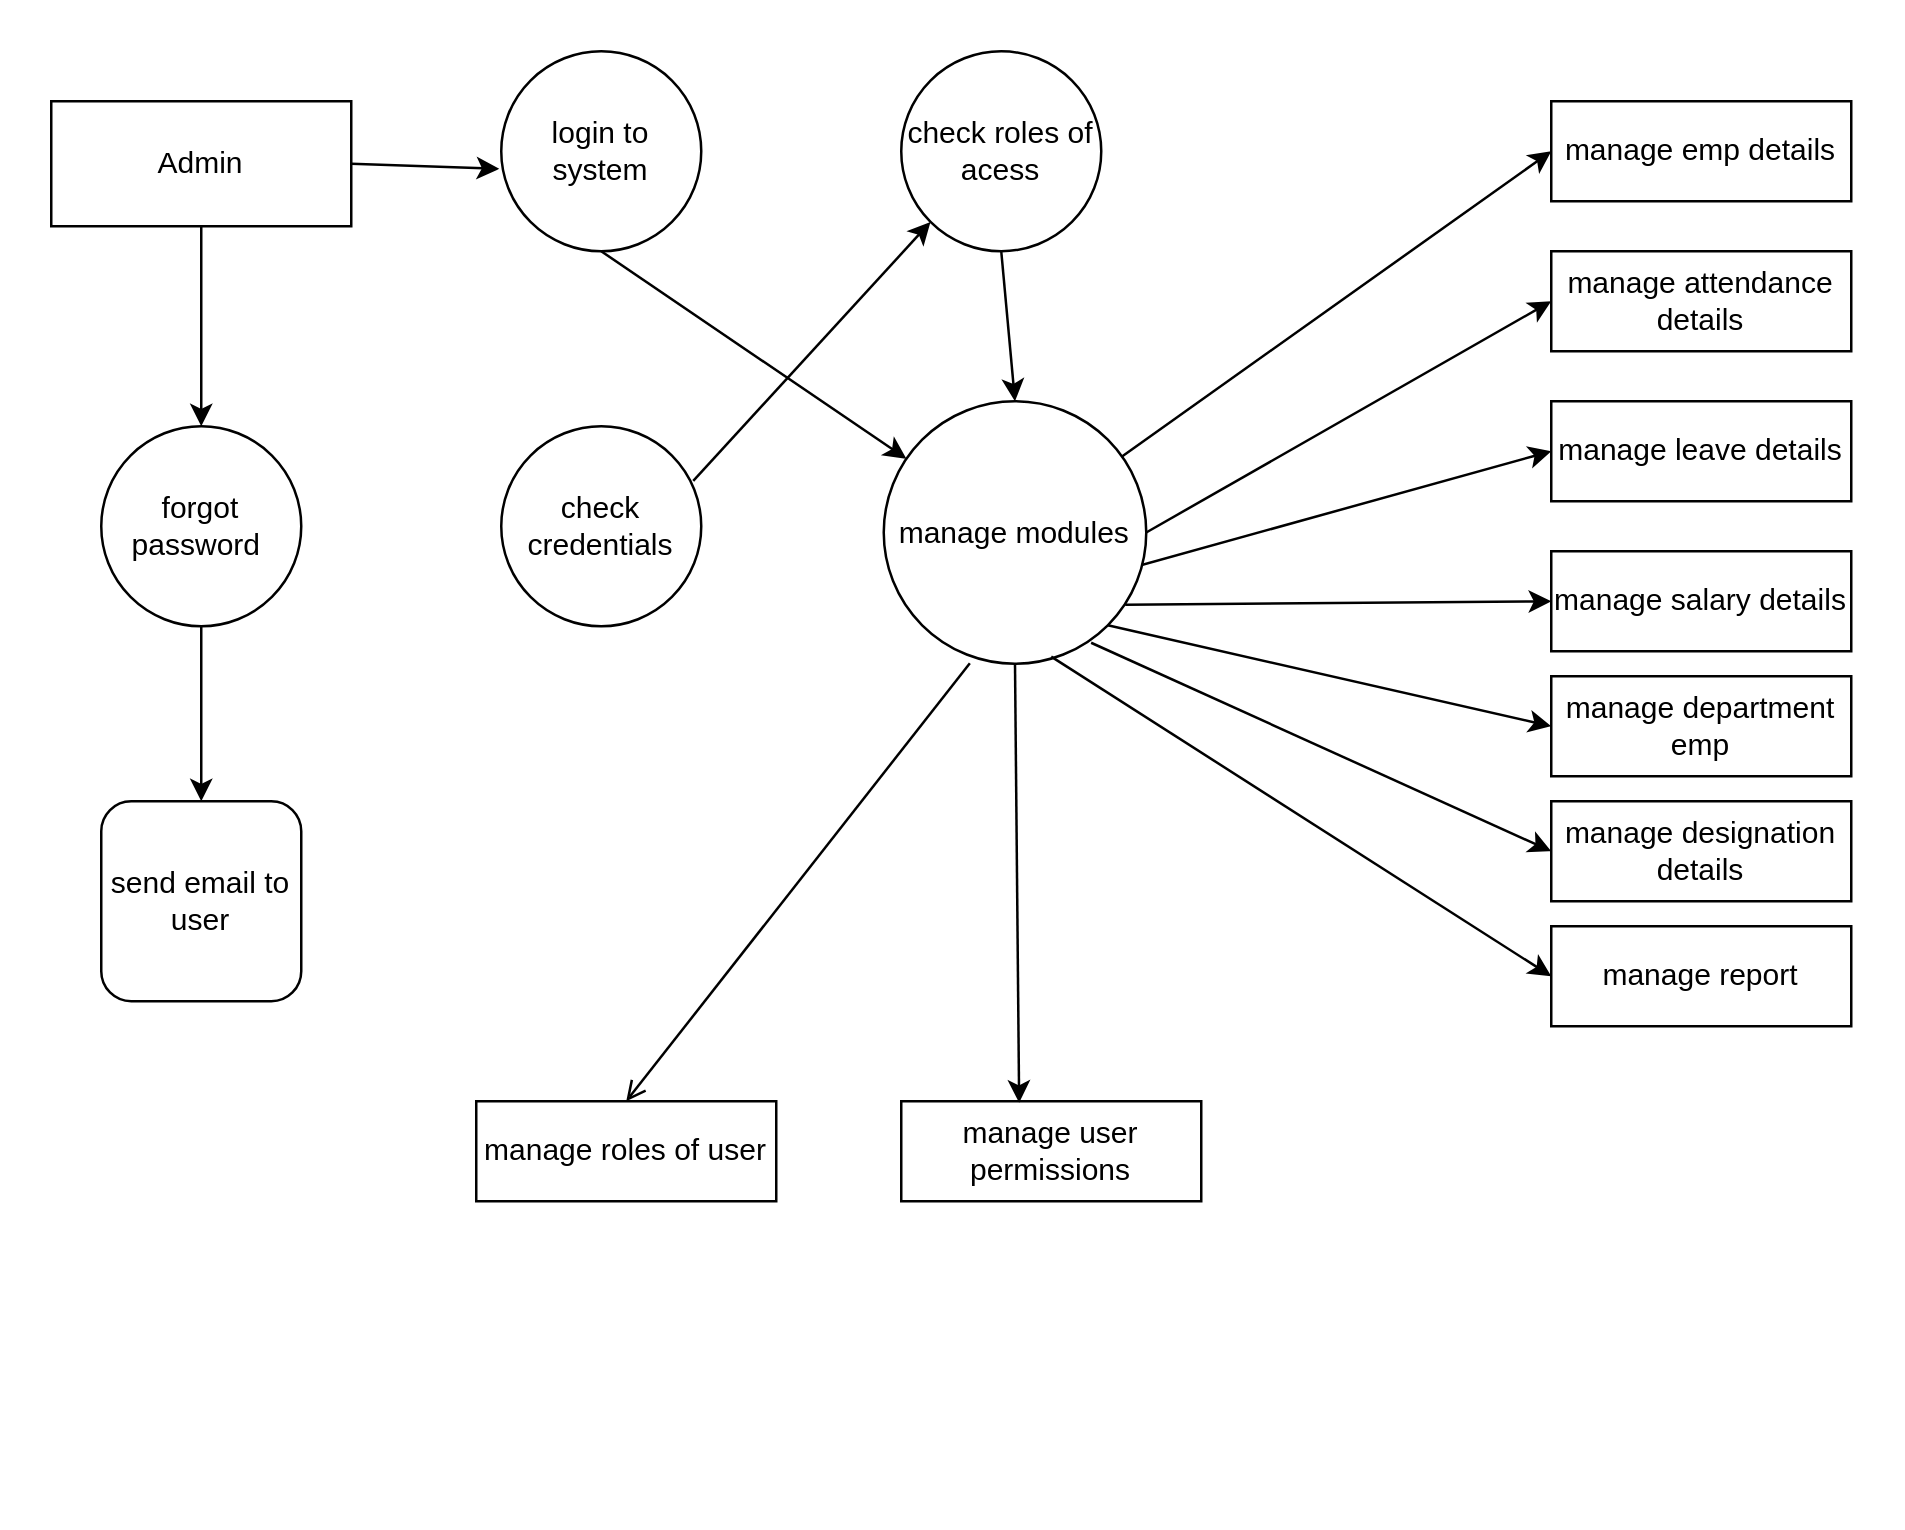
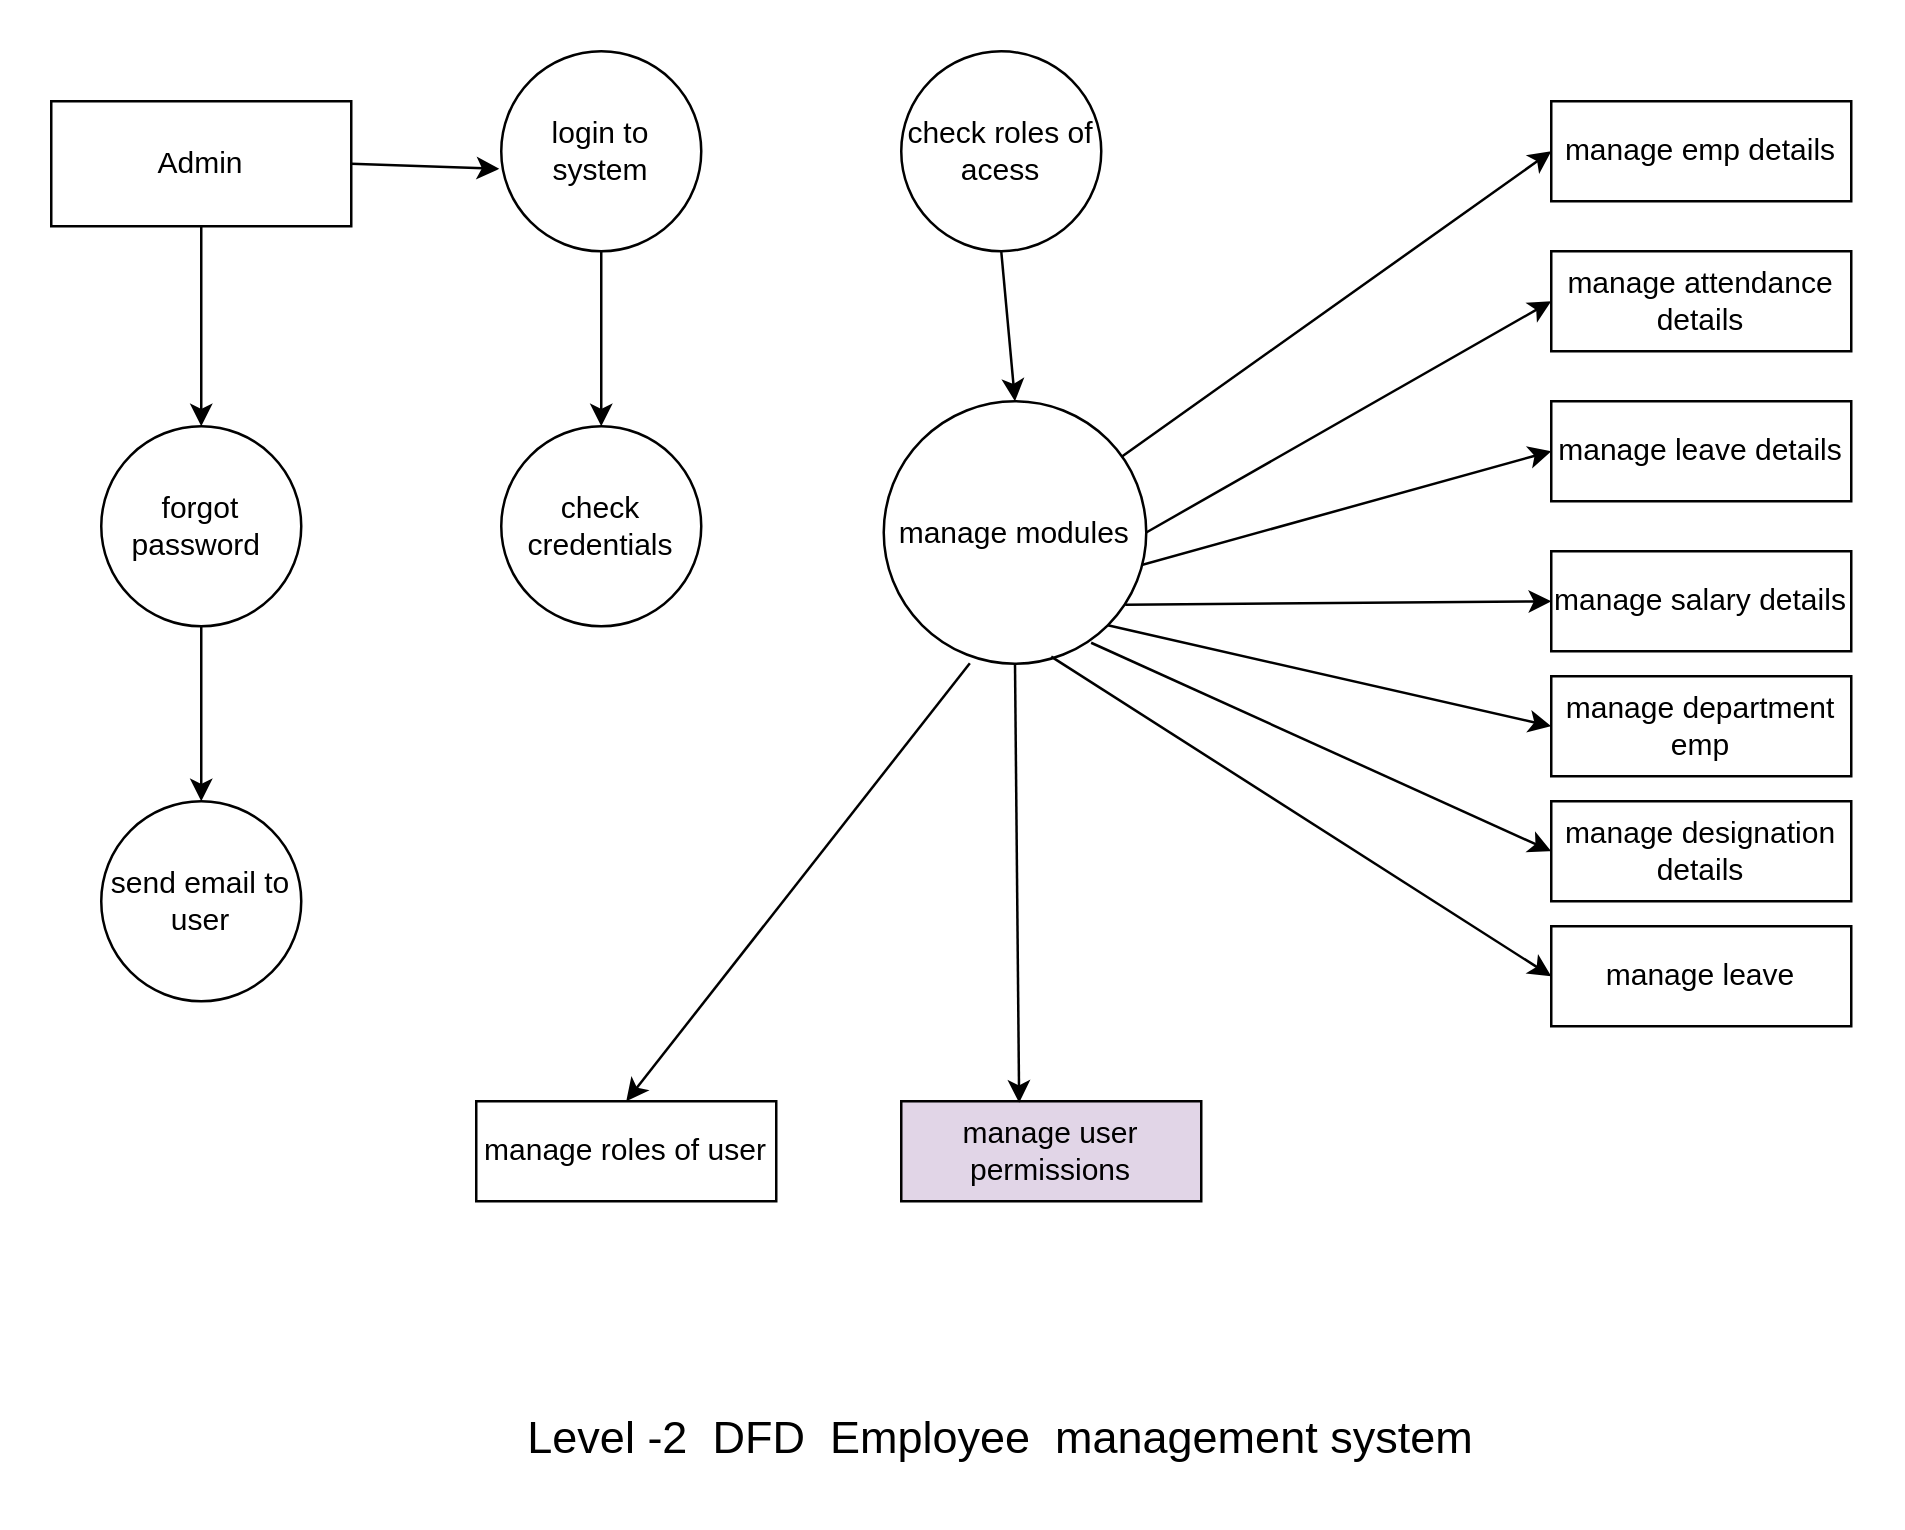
(692, 313) -> (601, 330)
(806, 358) -> none
(201, 901) -> (201, 901)
(1701, 976) -> (1701, 976)
(635, 1091) -> (637, 1087)
(1051, 1151) -> (1051, 1151)
none -> (1001, 1439)
